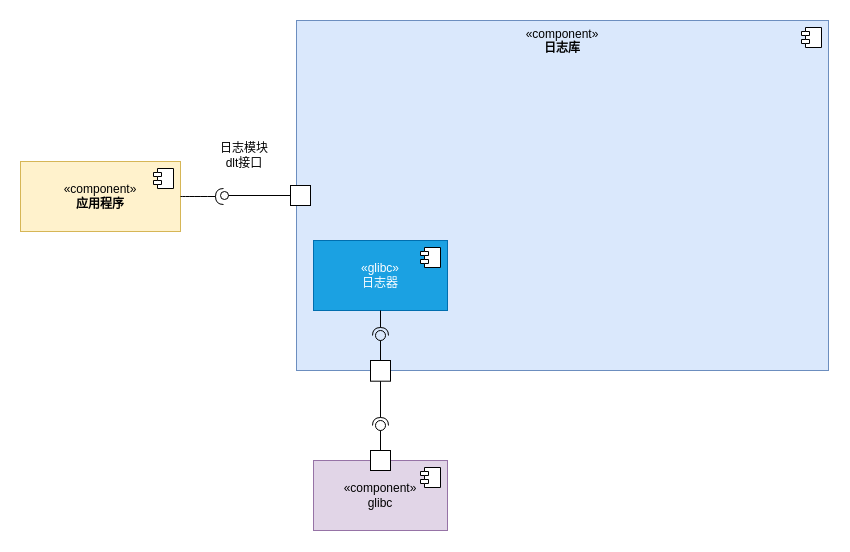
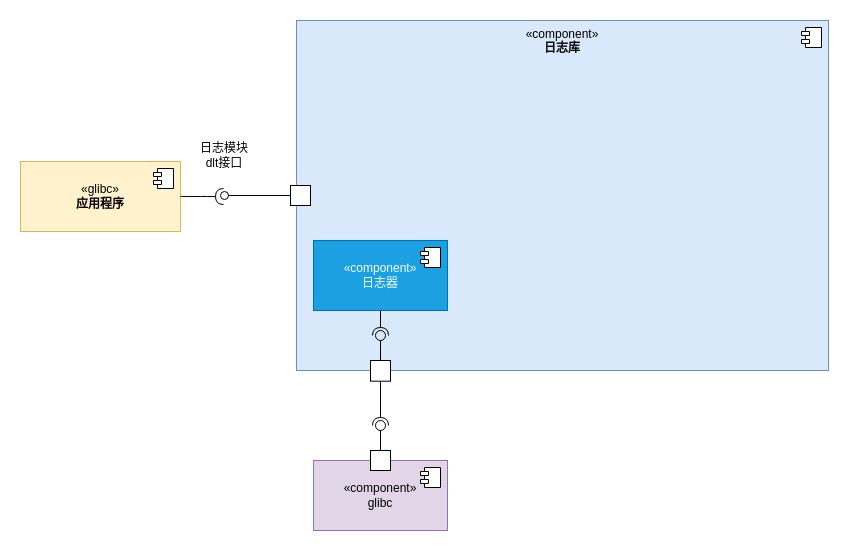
(245, 156) -> (225, 156)
(101, 197) -> (101, 197)
(381, 276) -> (381, 276)
